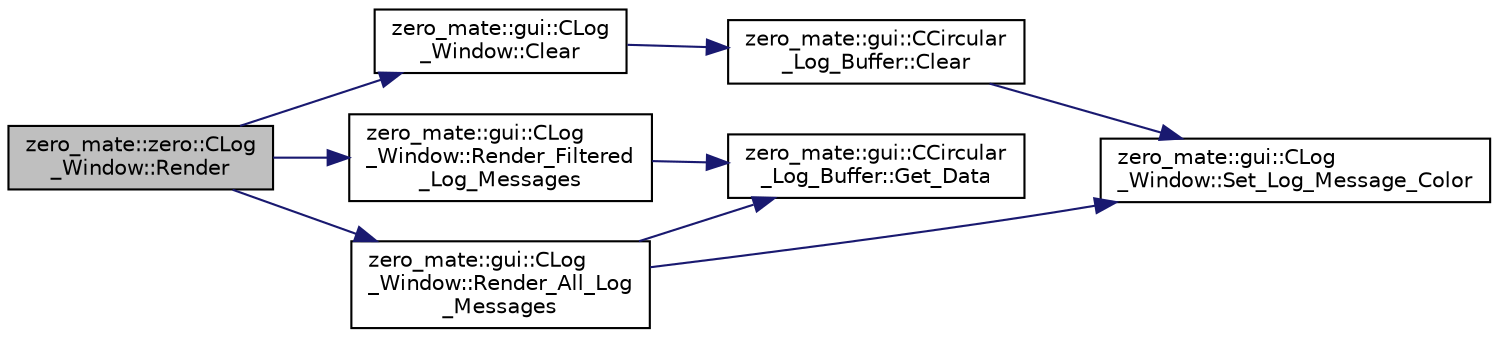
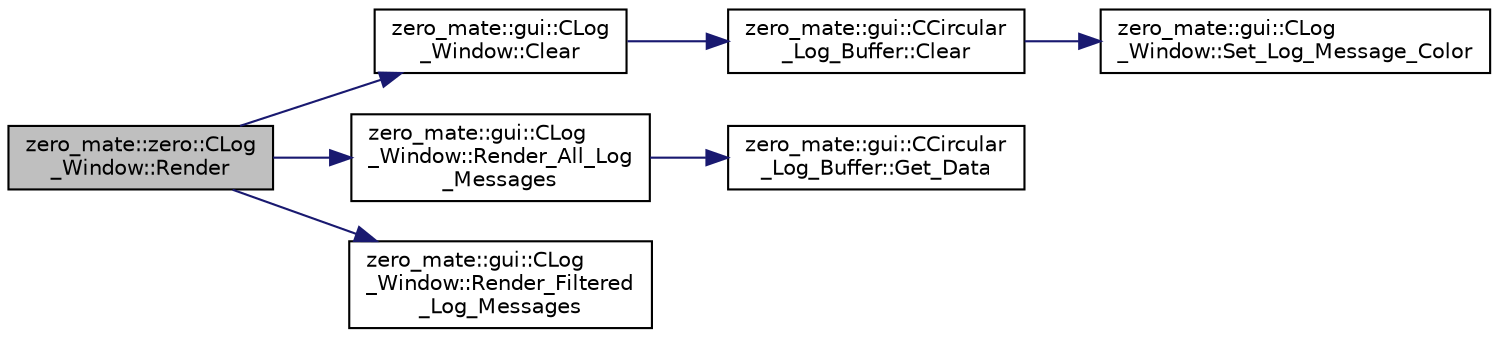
(679, 162) -> none
(873, 239) -> none
